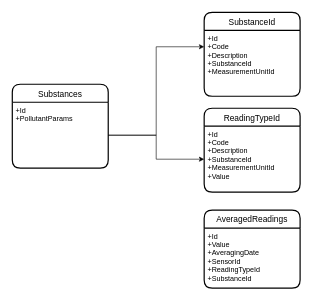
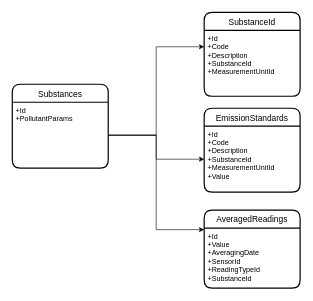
(252, 118) -> (252, 118)
none -> (176, 230)
